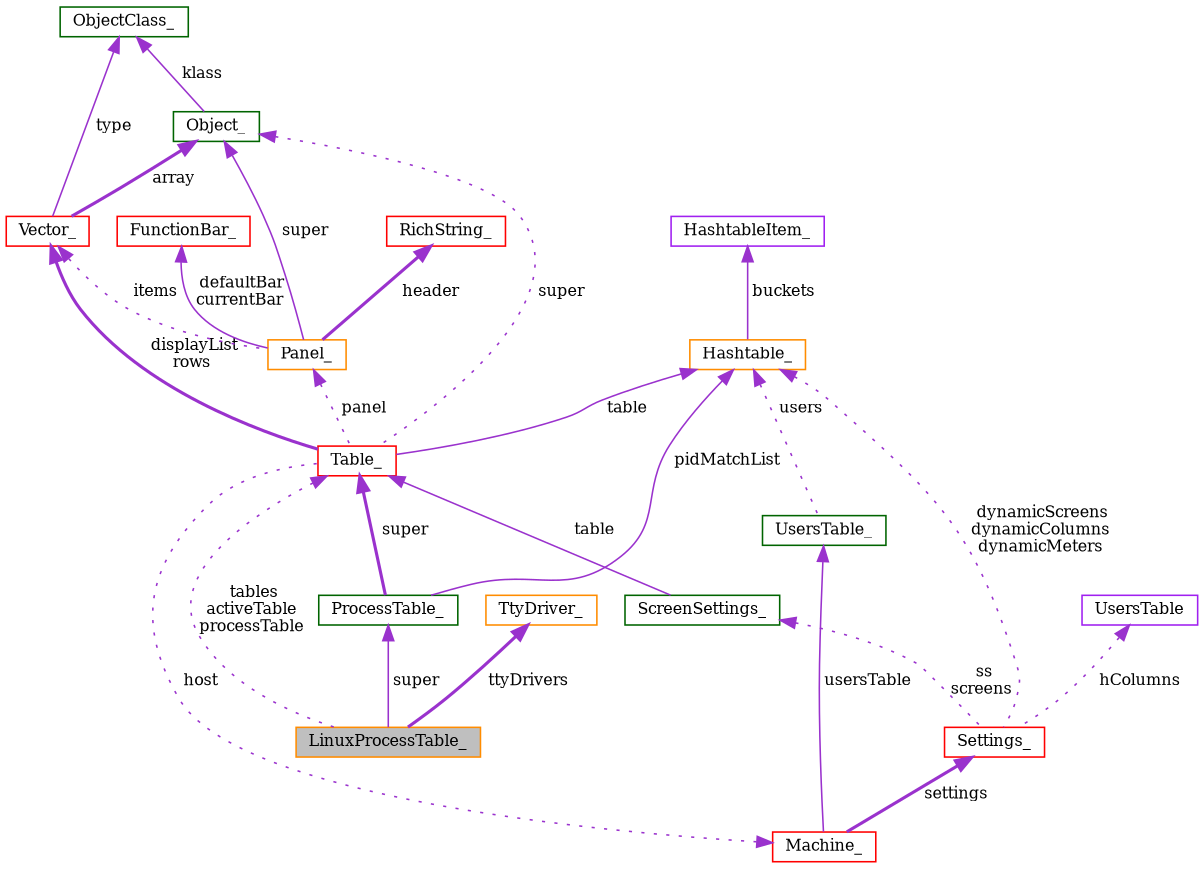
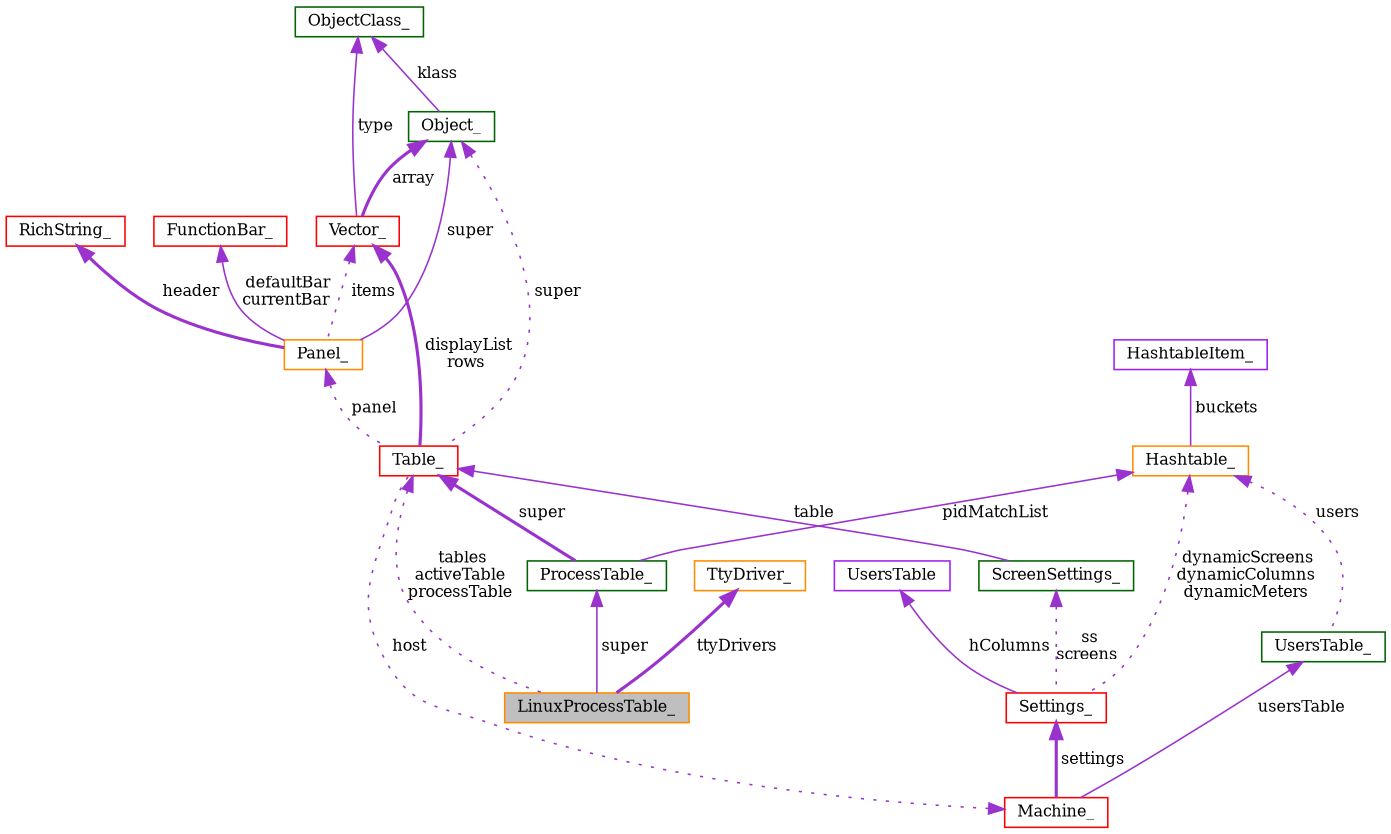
(542, 425) -> none
(1073, 687) -> (956, 657)
